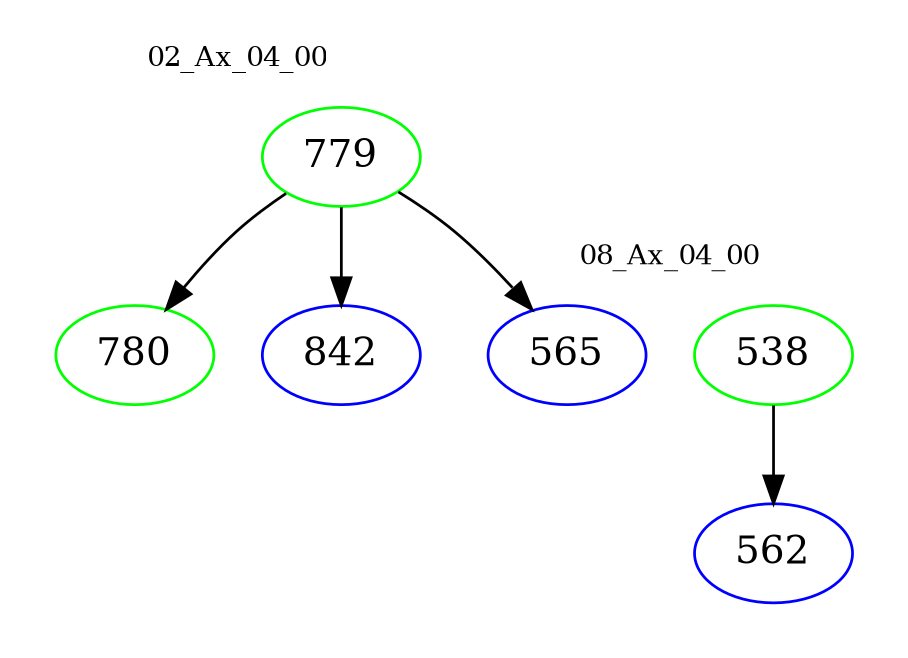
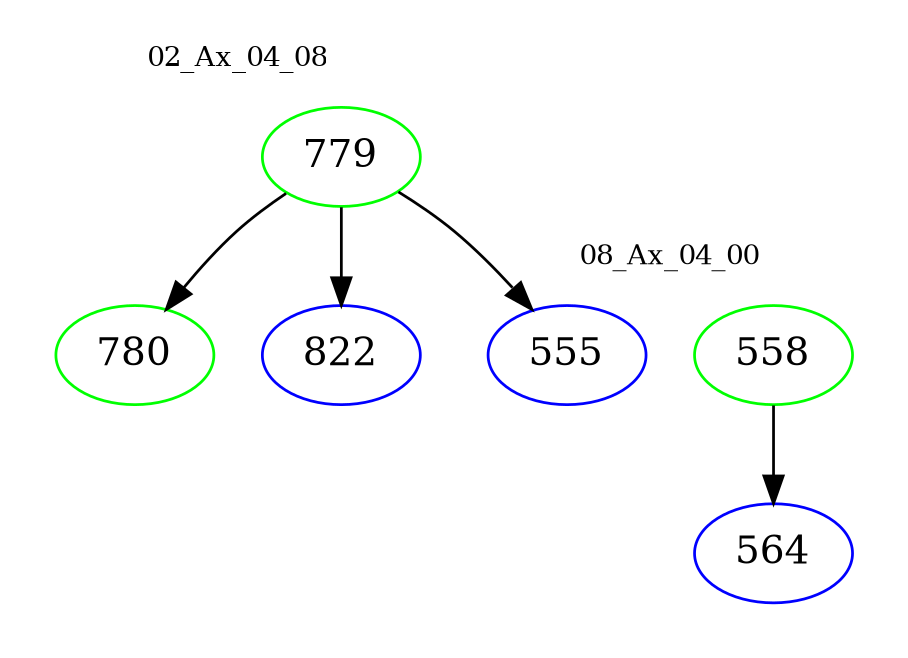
(238, 59) -> (238, 59)
(341, 355) -> (341, 355)
(567, 355) -> (567, 355)
(774, 355) -> (774, 355)
(774, 553) -> (774, 553)
